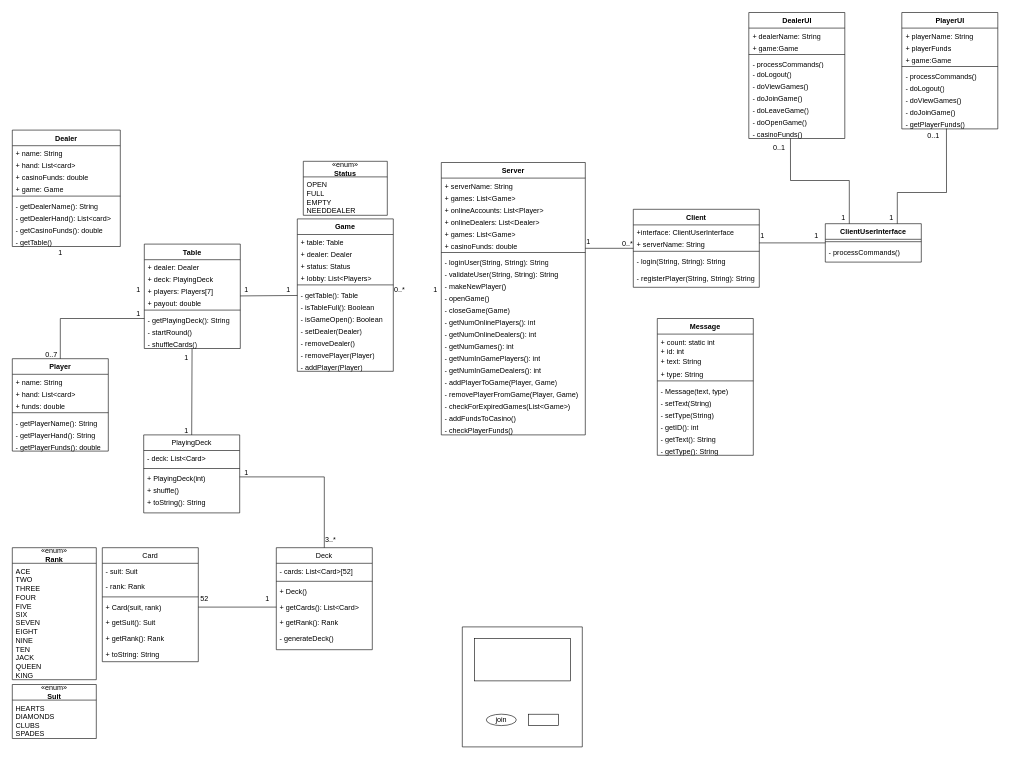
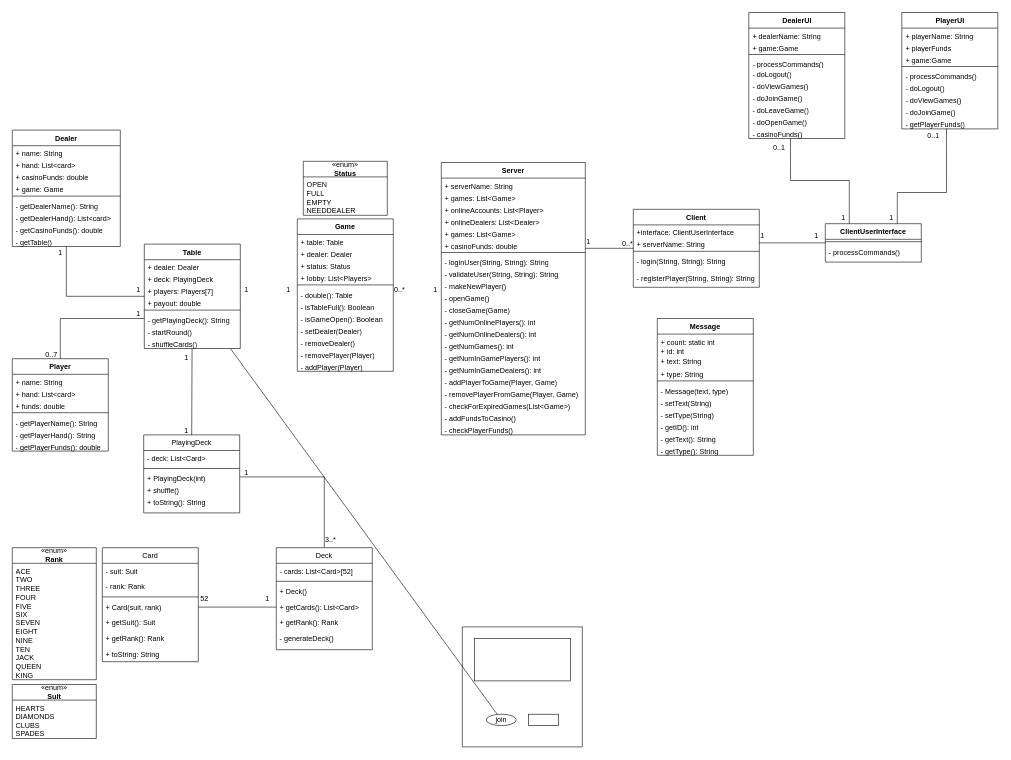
none -> (80, 296)
(268, 296) -> (364, 532)
(335, 296) -> (330, 296)
